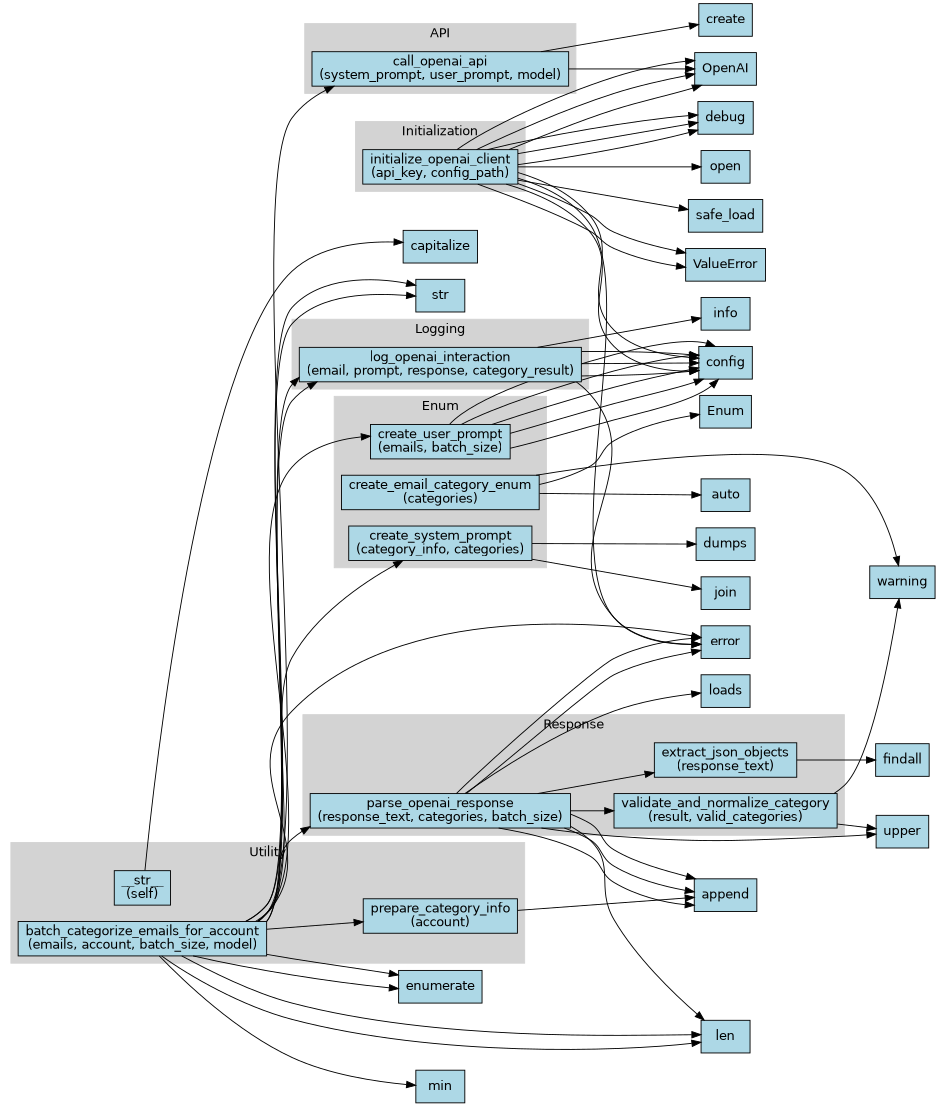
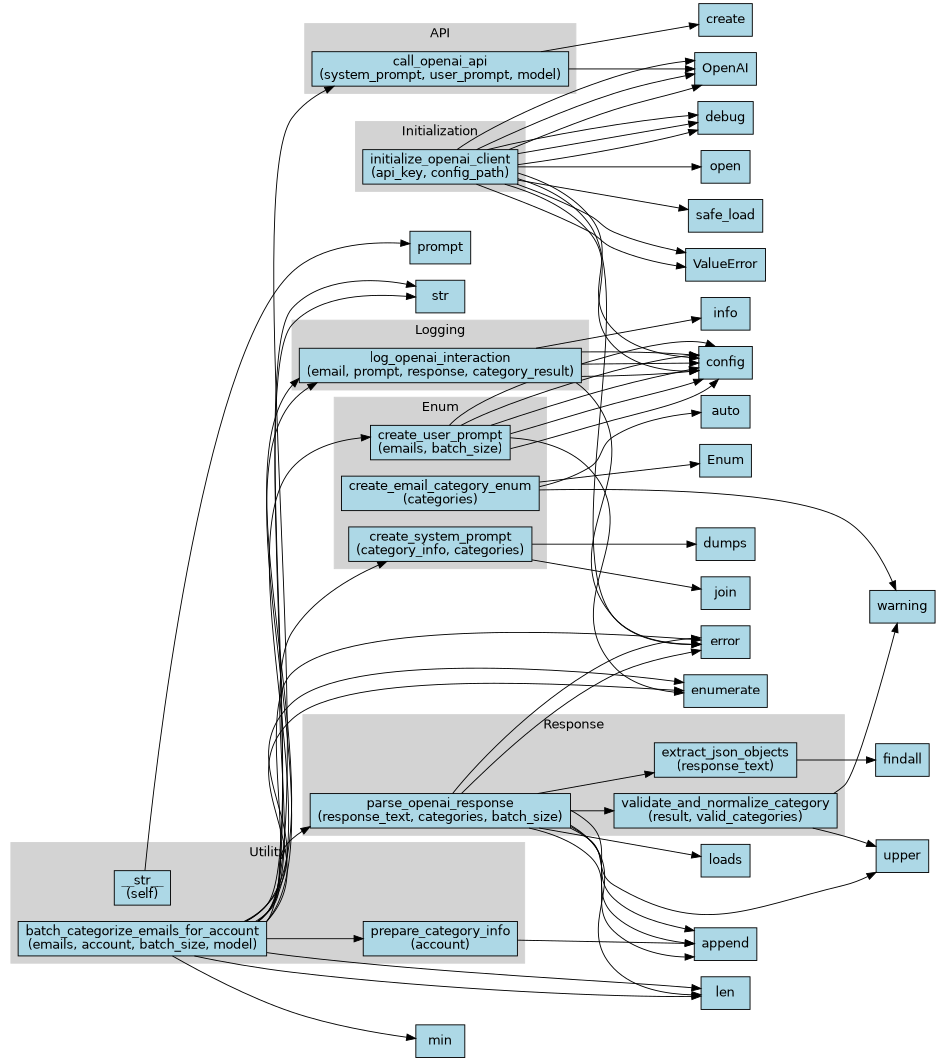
(440, 247) -> (440, 248)
none -> (604, 558)
